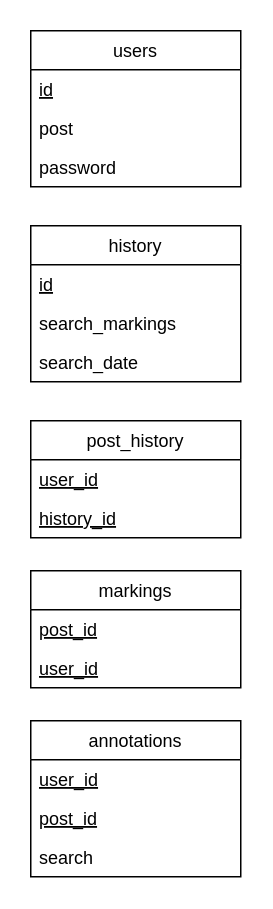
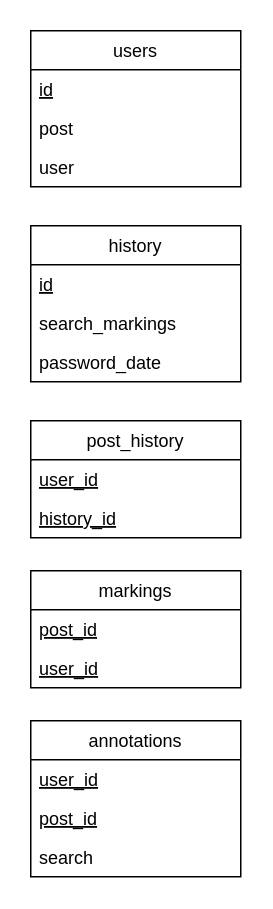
(79, 168) -> (59, 168)
(94, 363) -> (105, 363)
